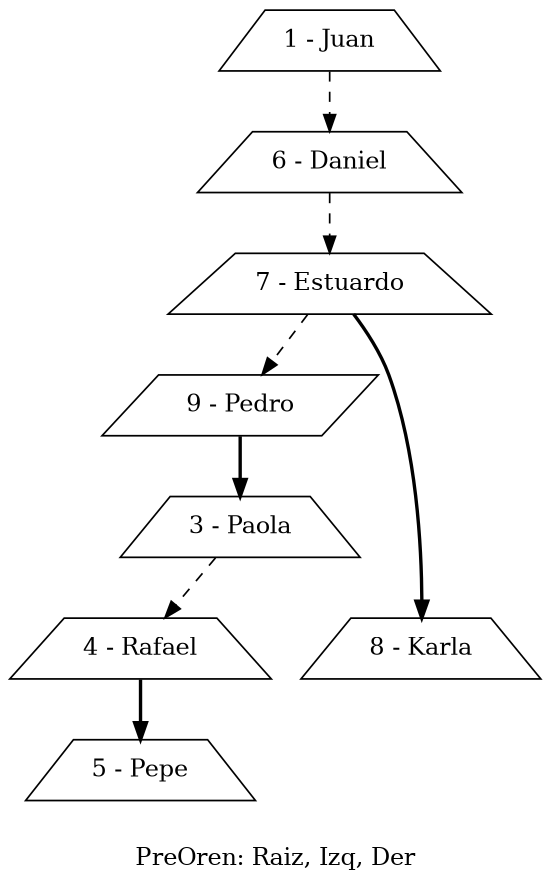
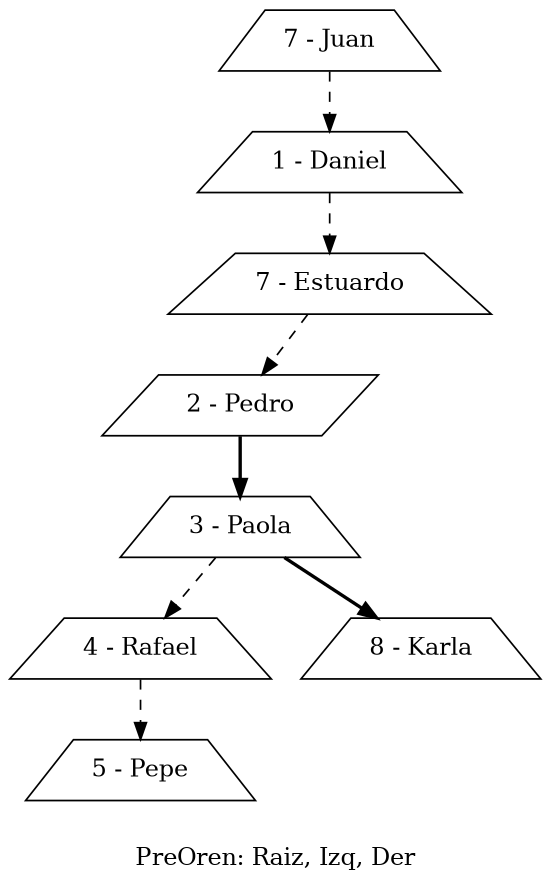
(330, 41) -> (330, 41)
(330, 162) -> (330, 162)
(240, 405) -> (240, 405)
(409, 452) -> (323, 583)
(141, 701) -> (141, 701)
